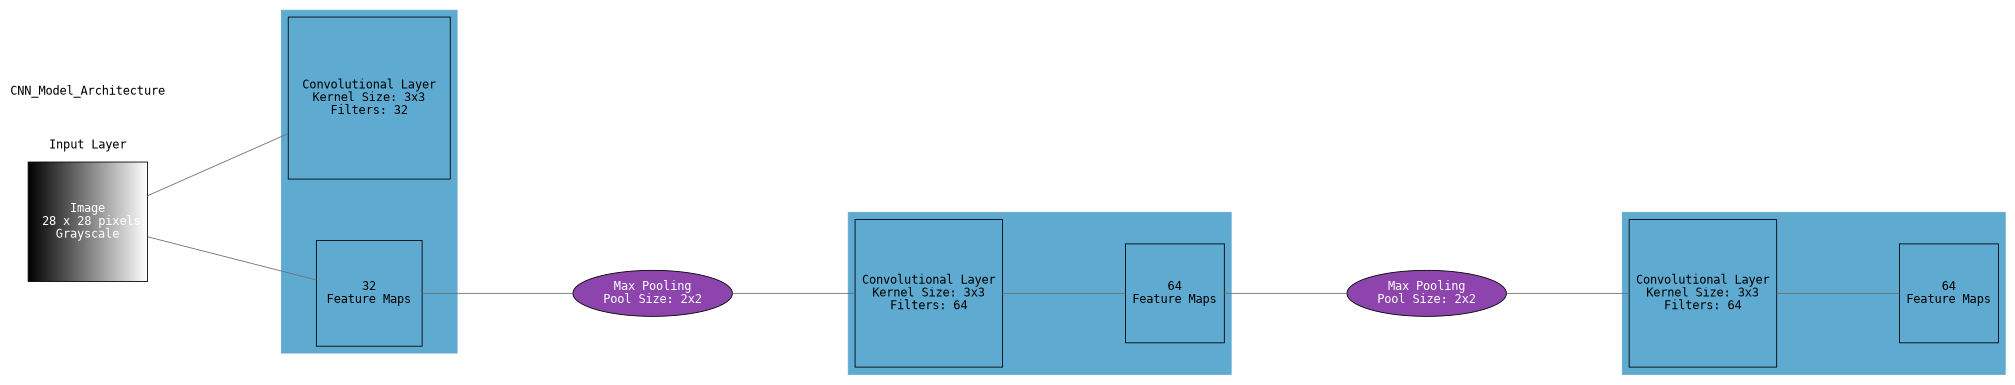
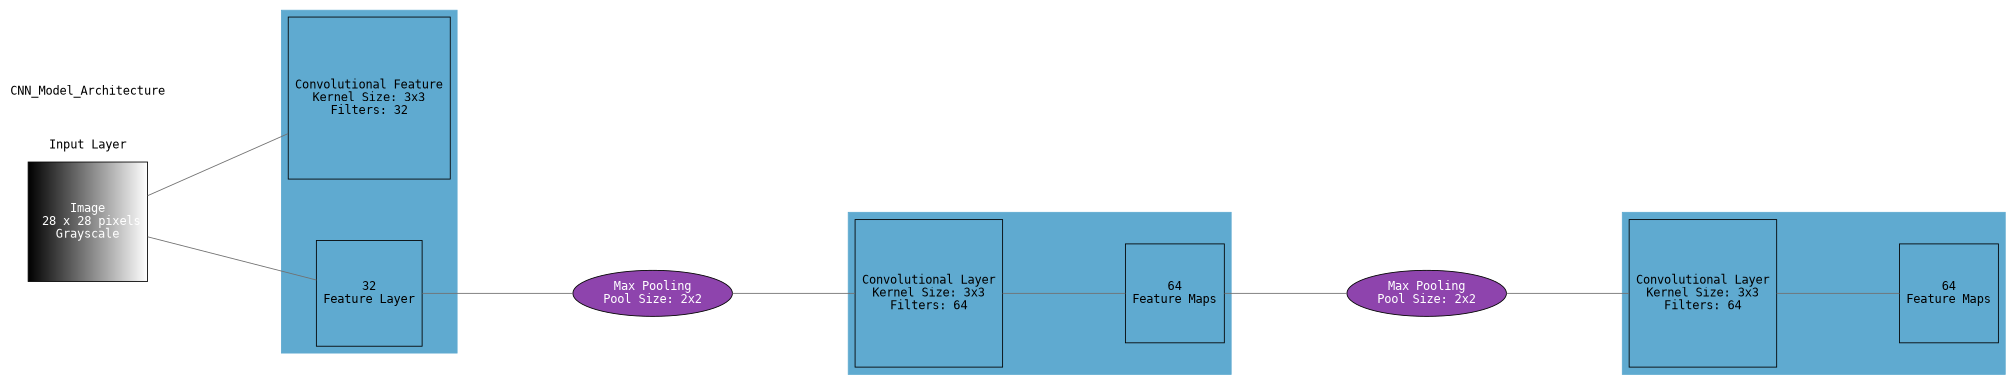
(369, 98) -> (369, 98)
(369, 293) -> (369, 293)
